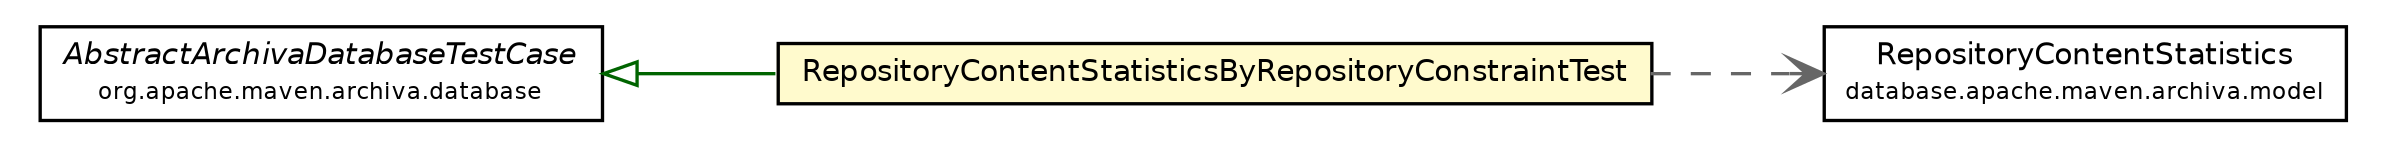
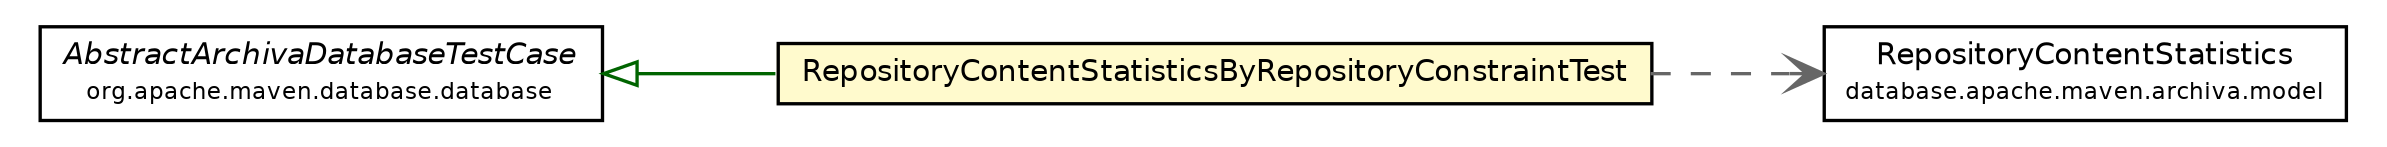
(321, 92) -> (321, 92)
